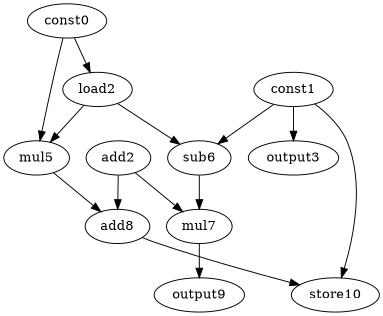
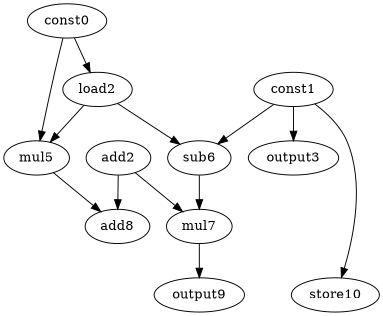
(216, 262) -> none
